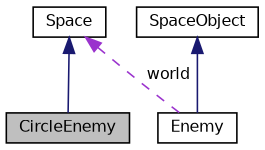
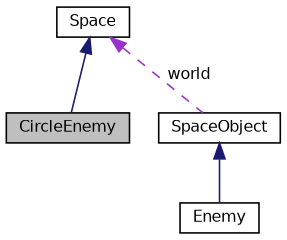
(138, 81) -> (163, 80)
